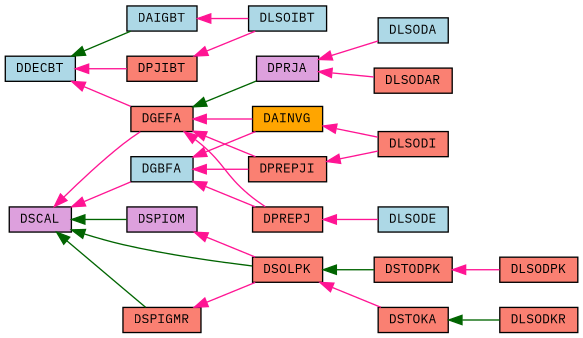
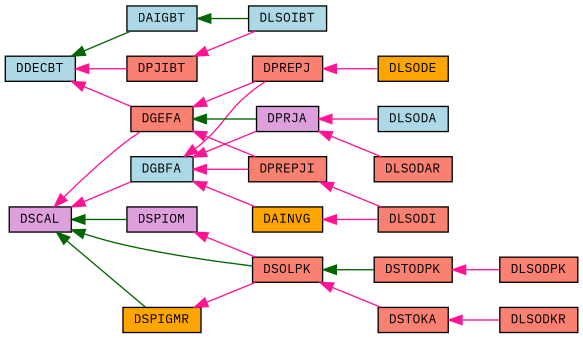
(230, 19) -> (230, 19)
(229, 119) -> none
none -> (236, 140)
(413, 219) -> (413, 69)
(162, 320) -> (162, 320)
(481, 320) -> (481, 320)
